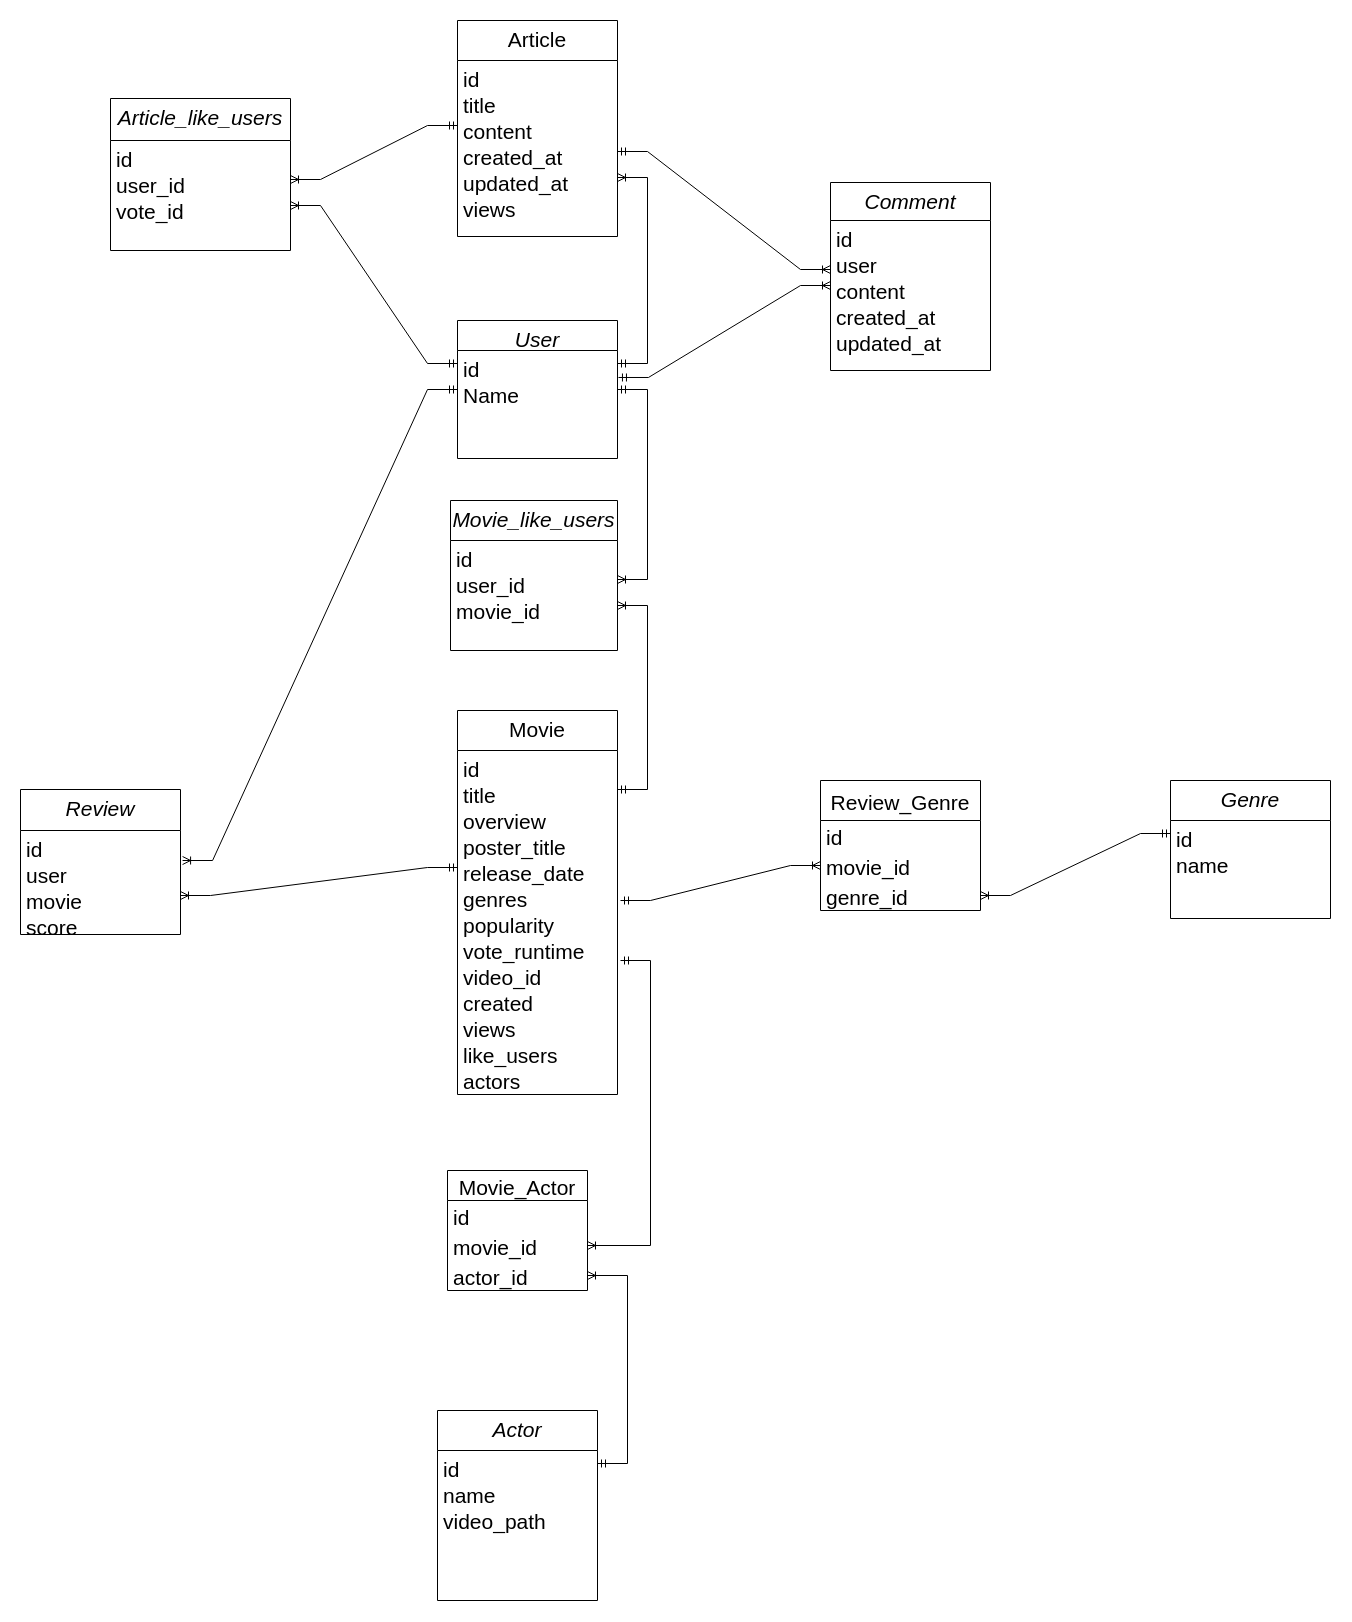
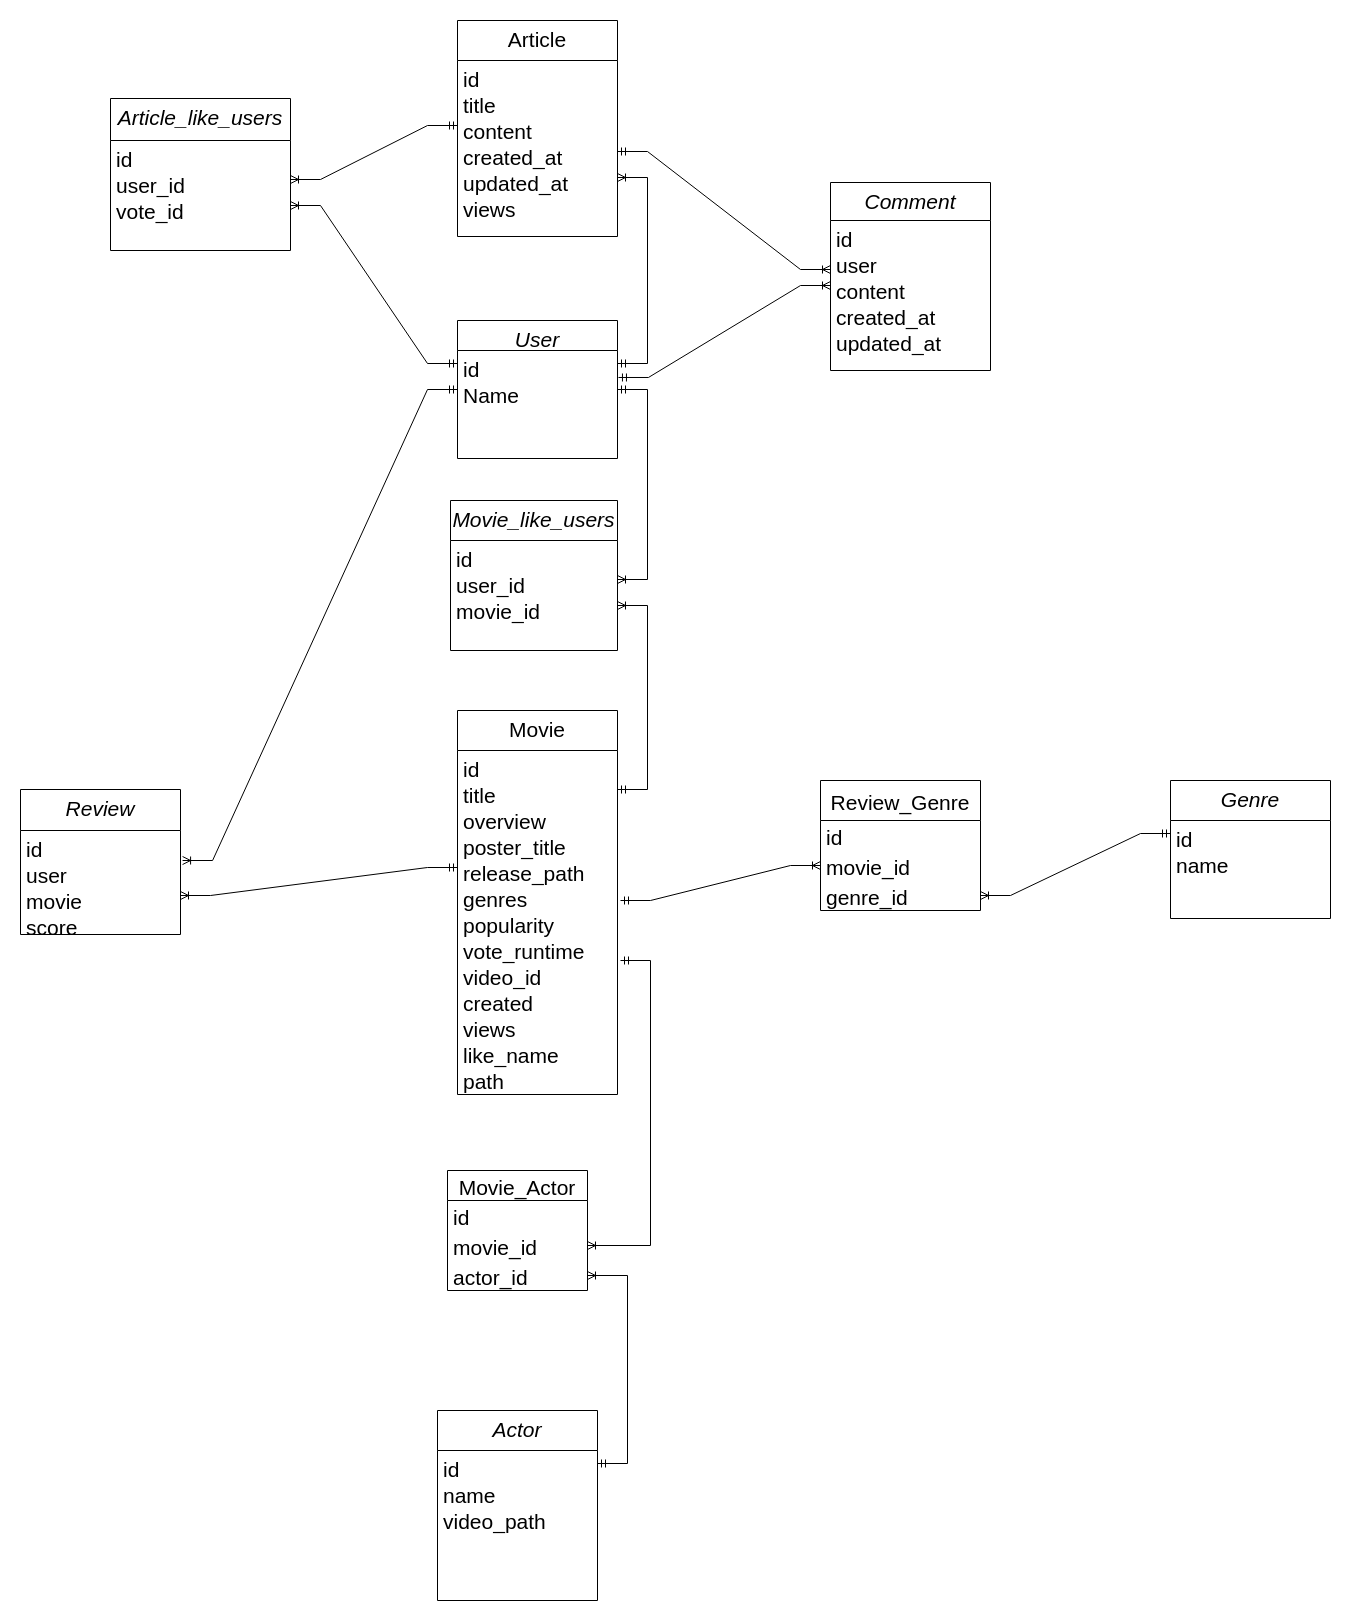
(531, 874) -> (531, 874)
(516, 1056) -> (510, 1056)
(498, 1082) -> (487, 1082)
